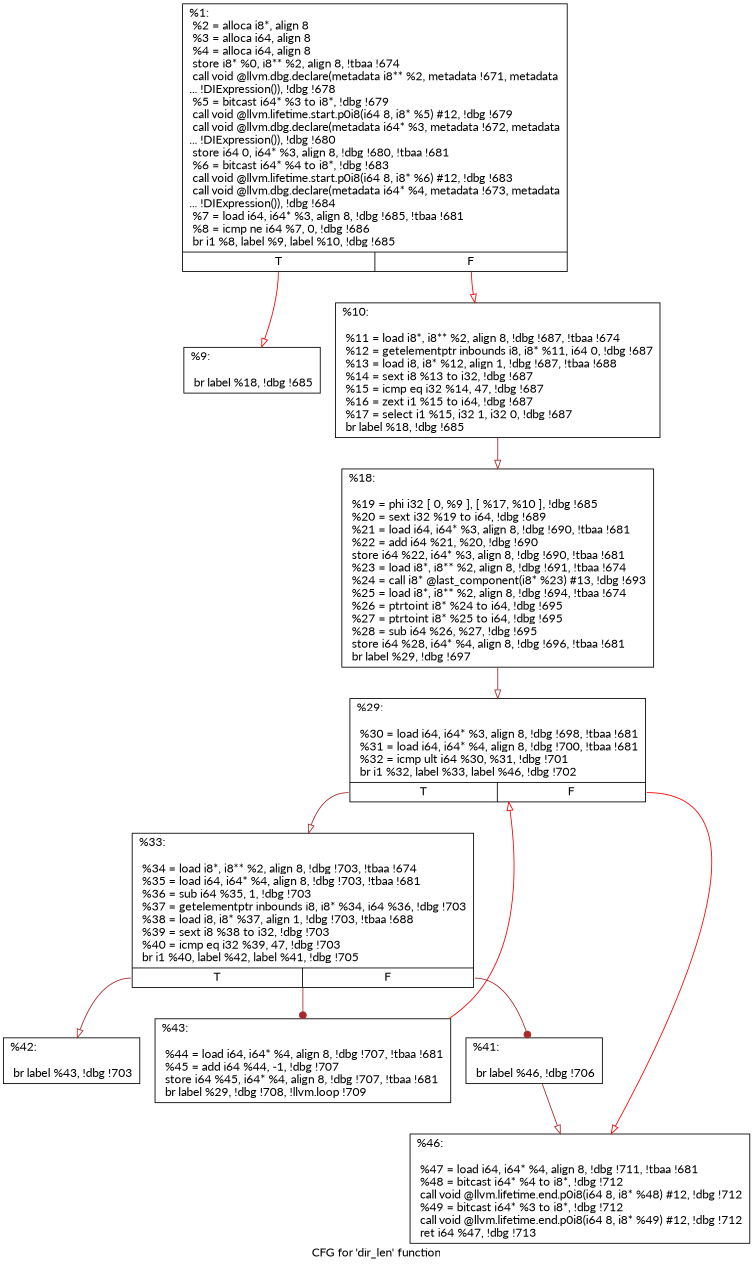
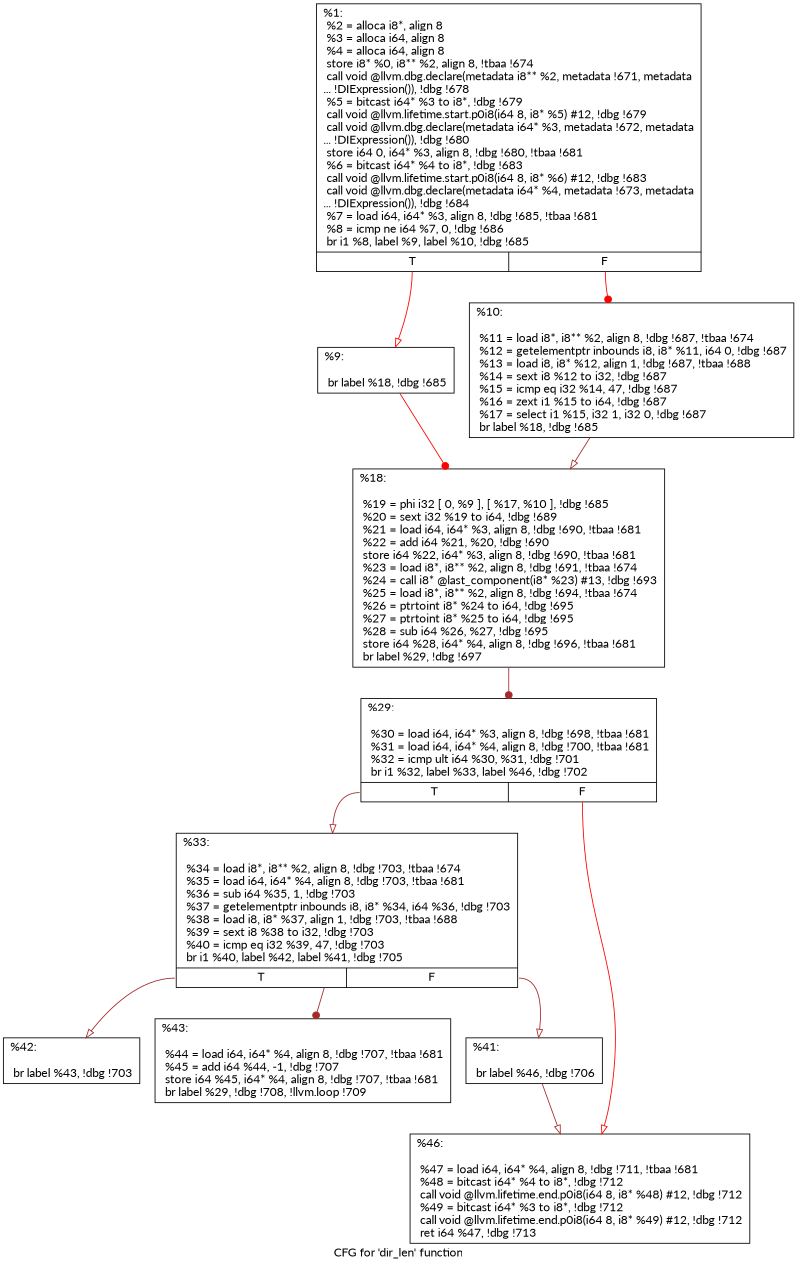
(472, 283) -> (606, 284)
(438, 377) -> (572, 377)
none -> (422, 428)
(498, 679) -> (509, 679)
(508, 924) -> none
(508, 997) -> (539, 998)
